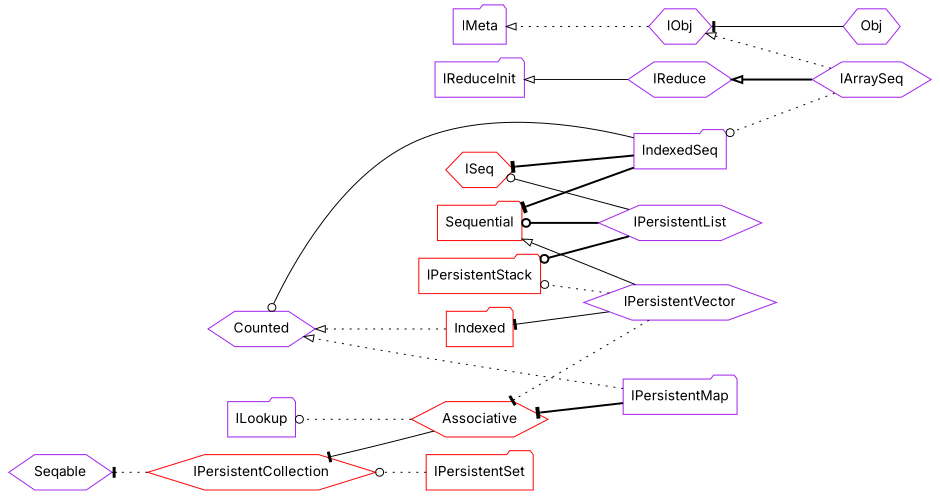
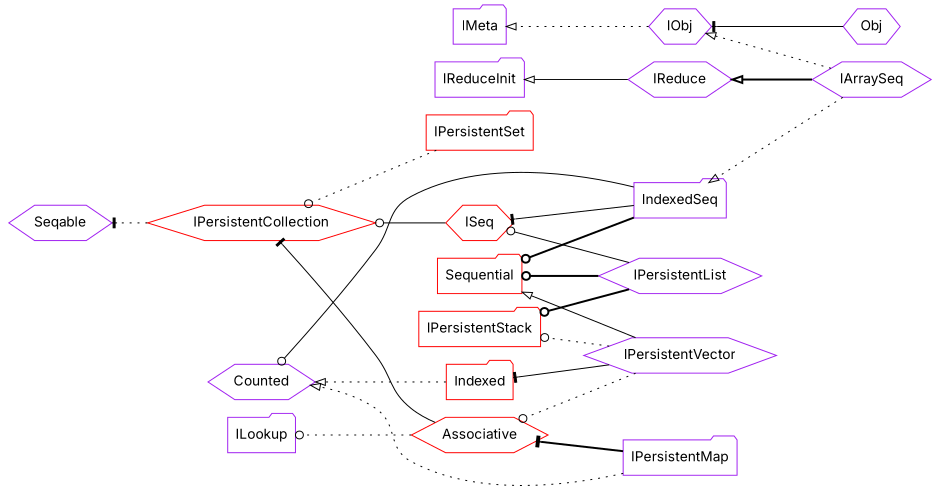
(784, 112) -> (780, 137)
(575, 161) -> (575, 212)
(580, 187) -> (582, 237)
none -> (415, 223)
(582, 360) -> (581, 395)
